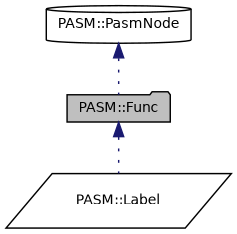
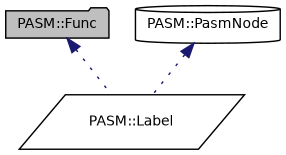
(119, 76) -> (169, 75)
